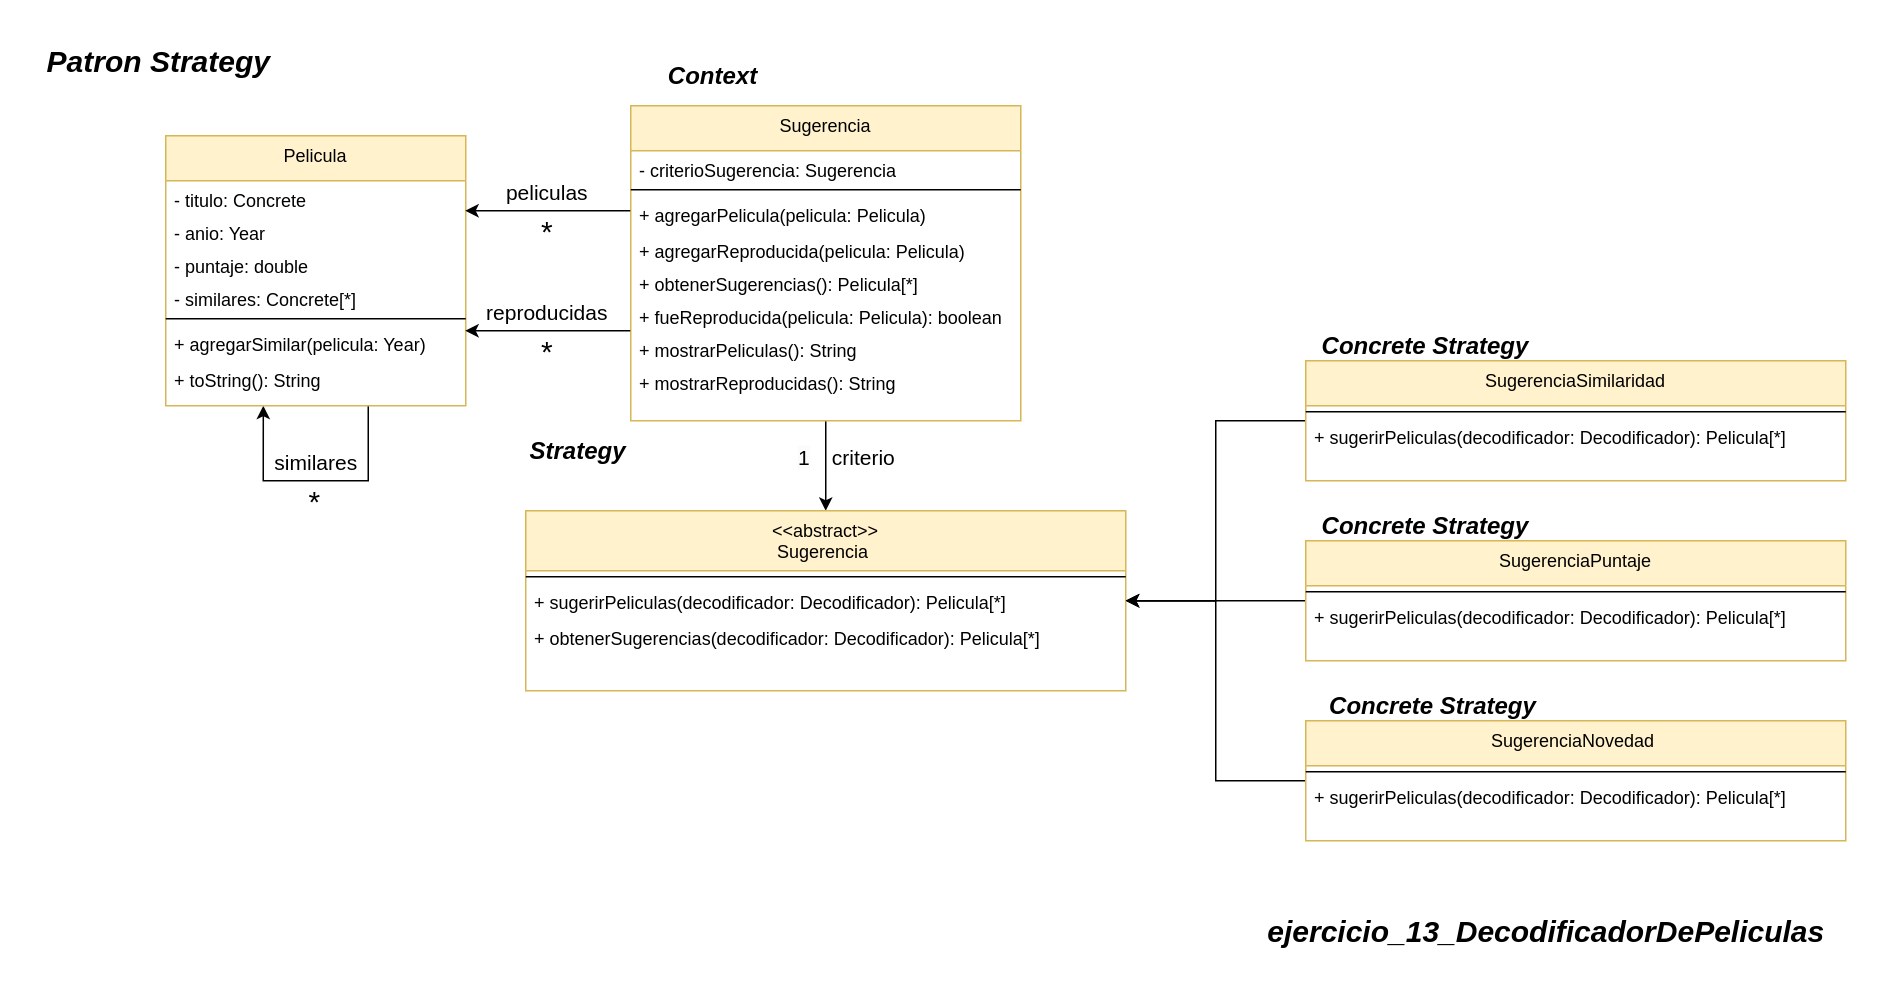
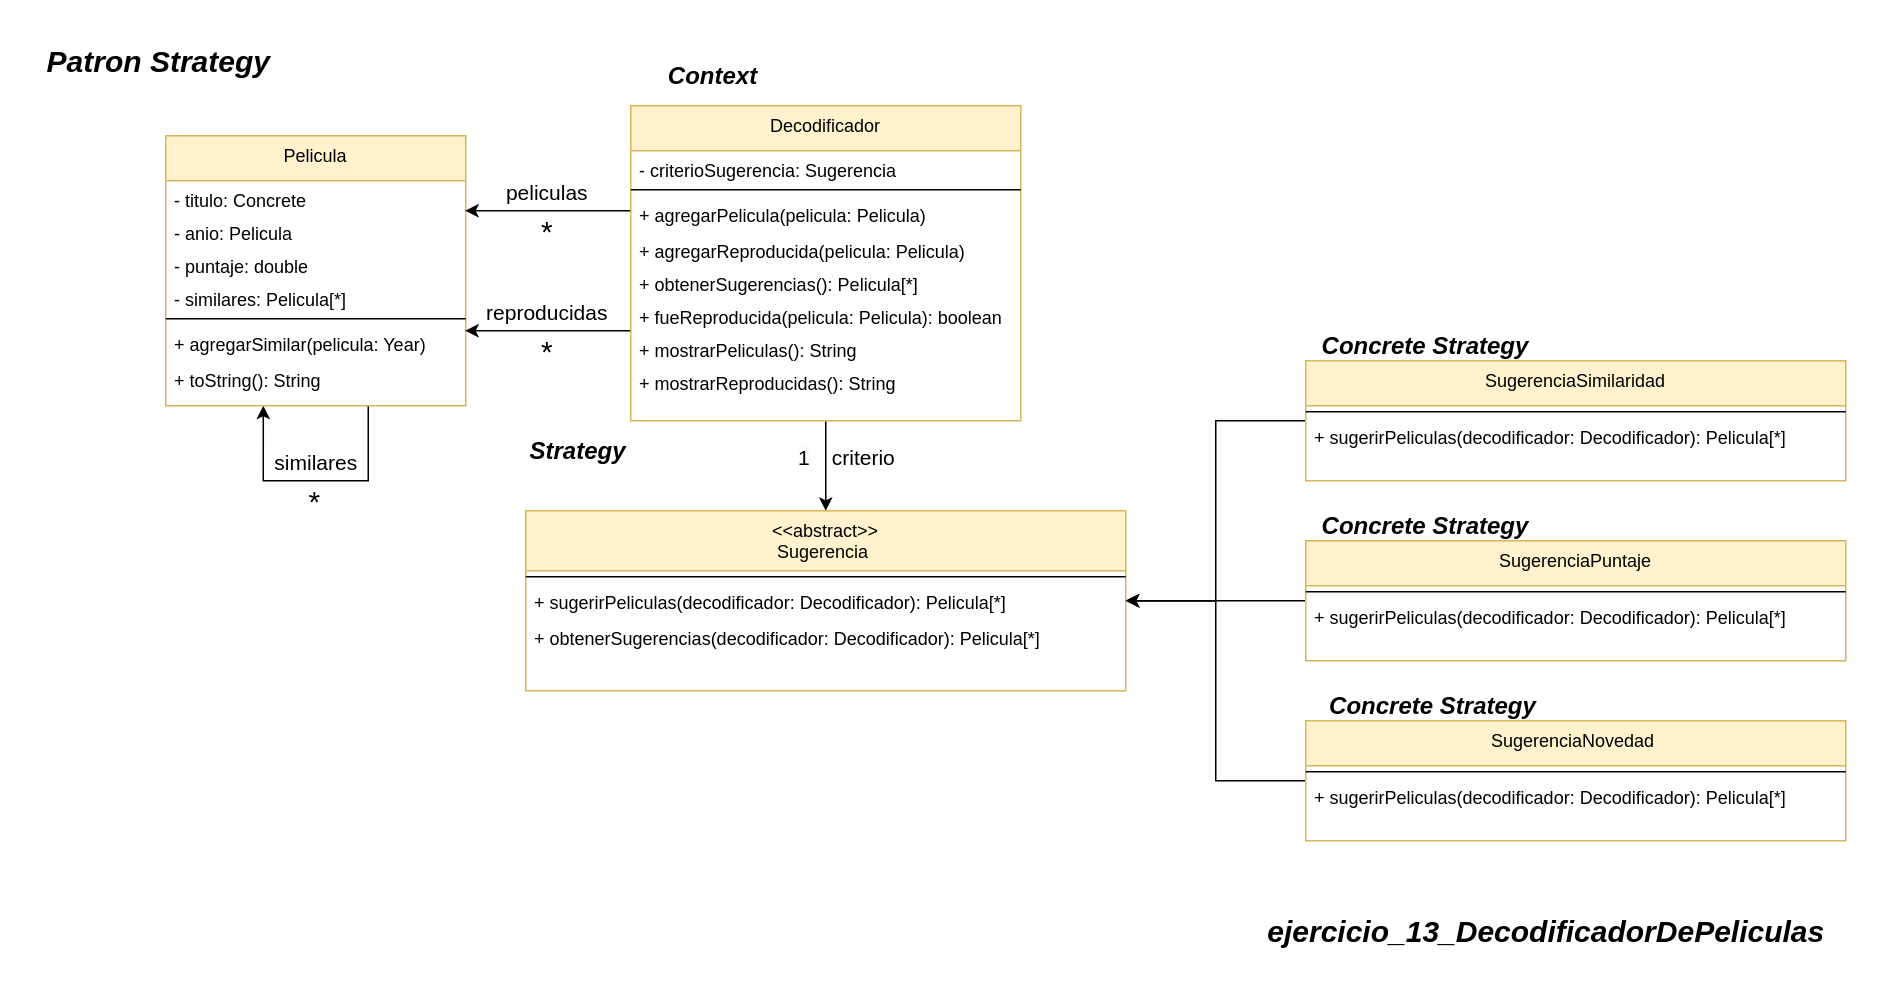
(825, 126) -> (825, 126)
(225, 234) -> (238, 234)
(281, 300) -> (274, 300)
